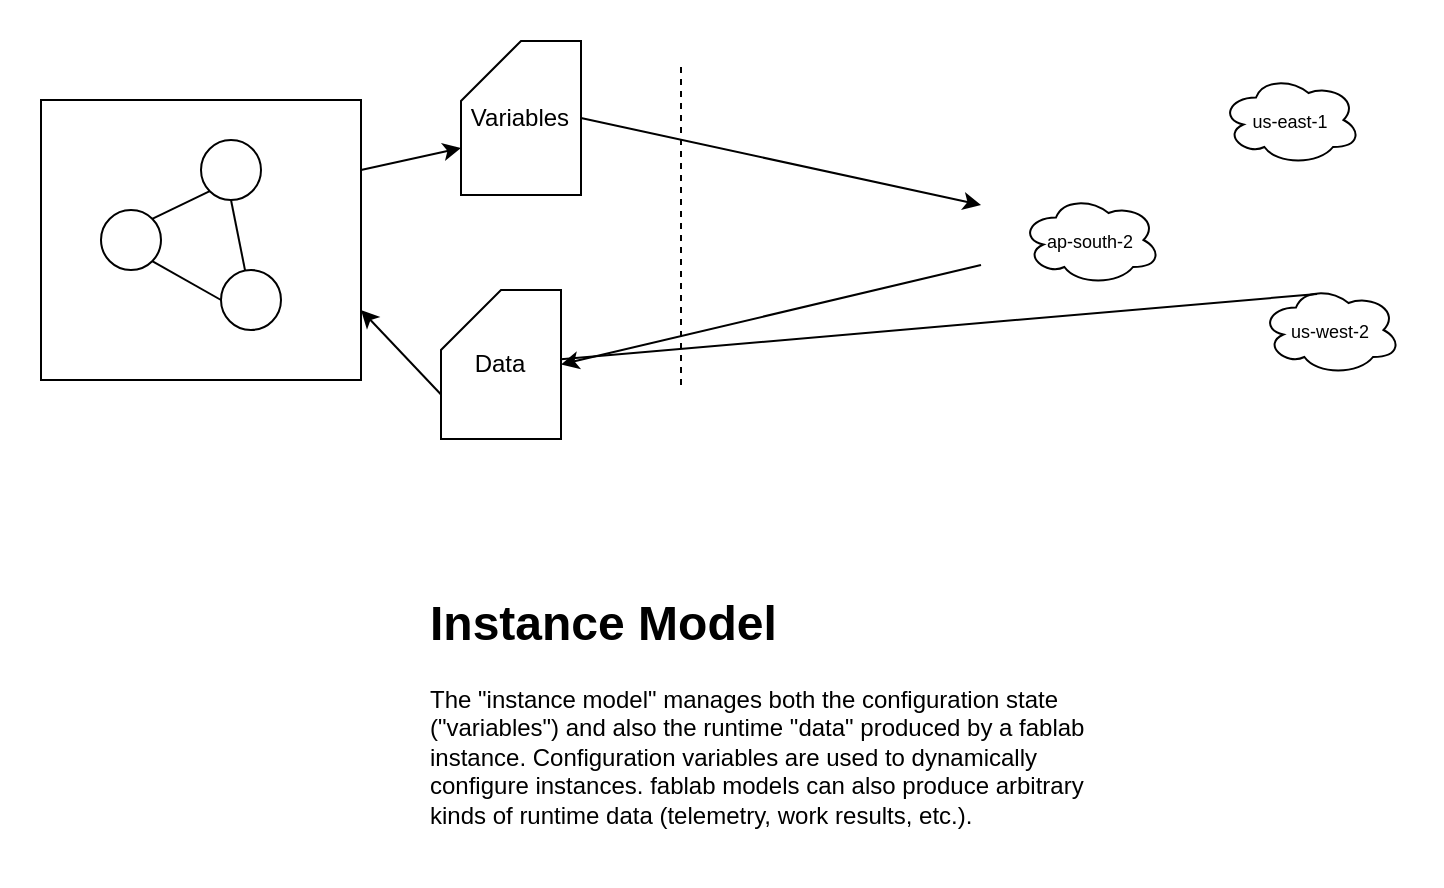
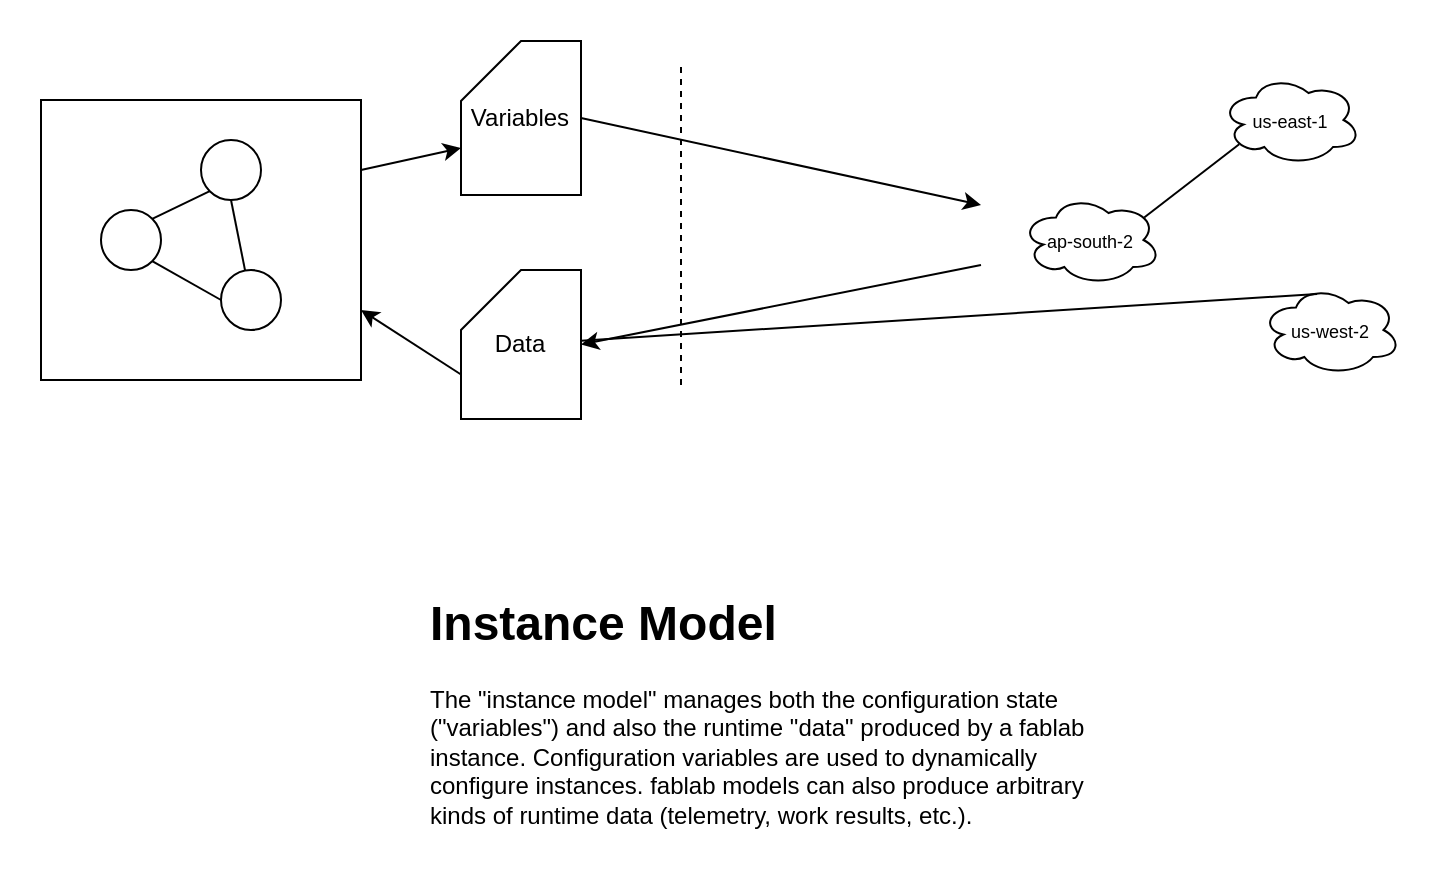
none -> (1191, 181)
(501, 365) -> (521, 345)
